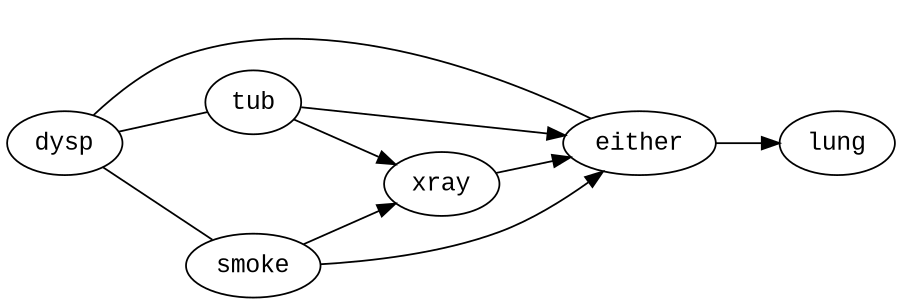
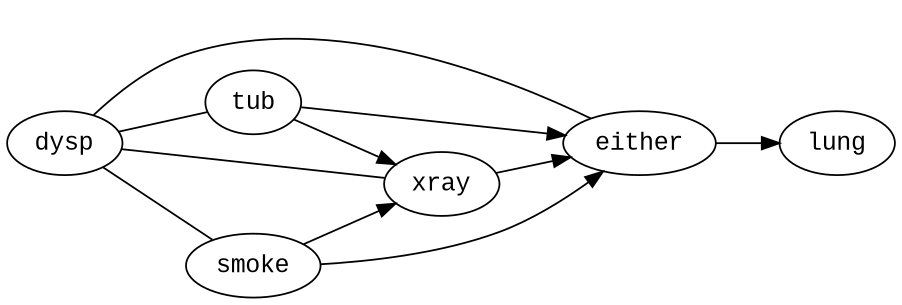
none -> (253, 164)
